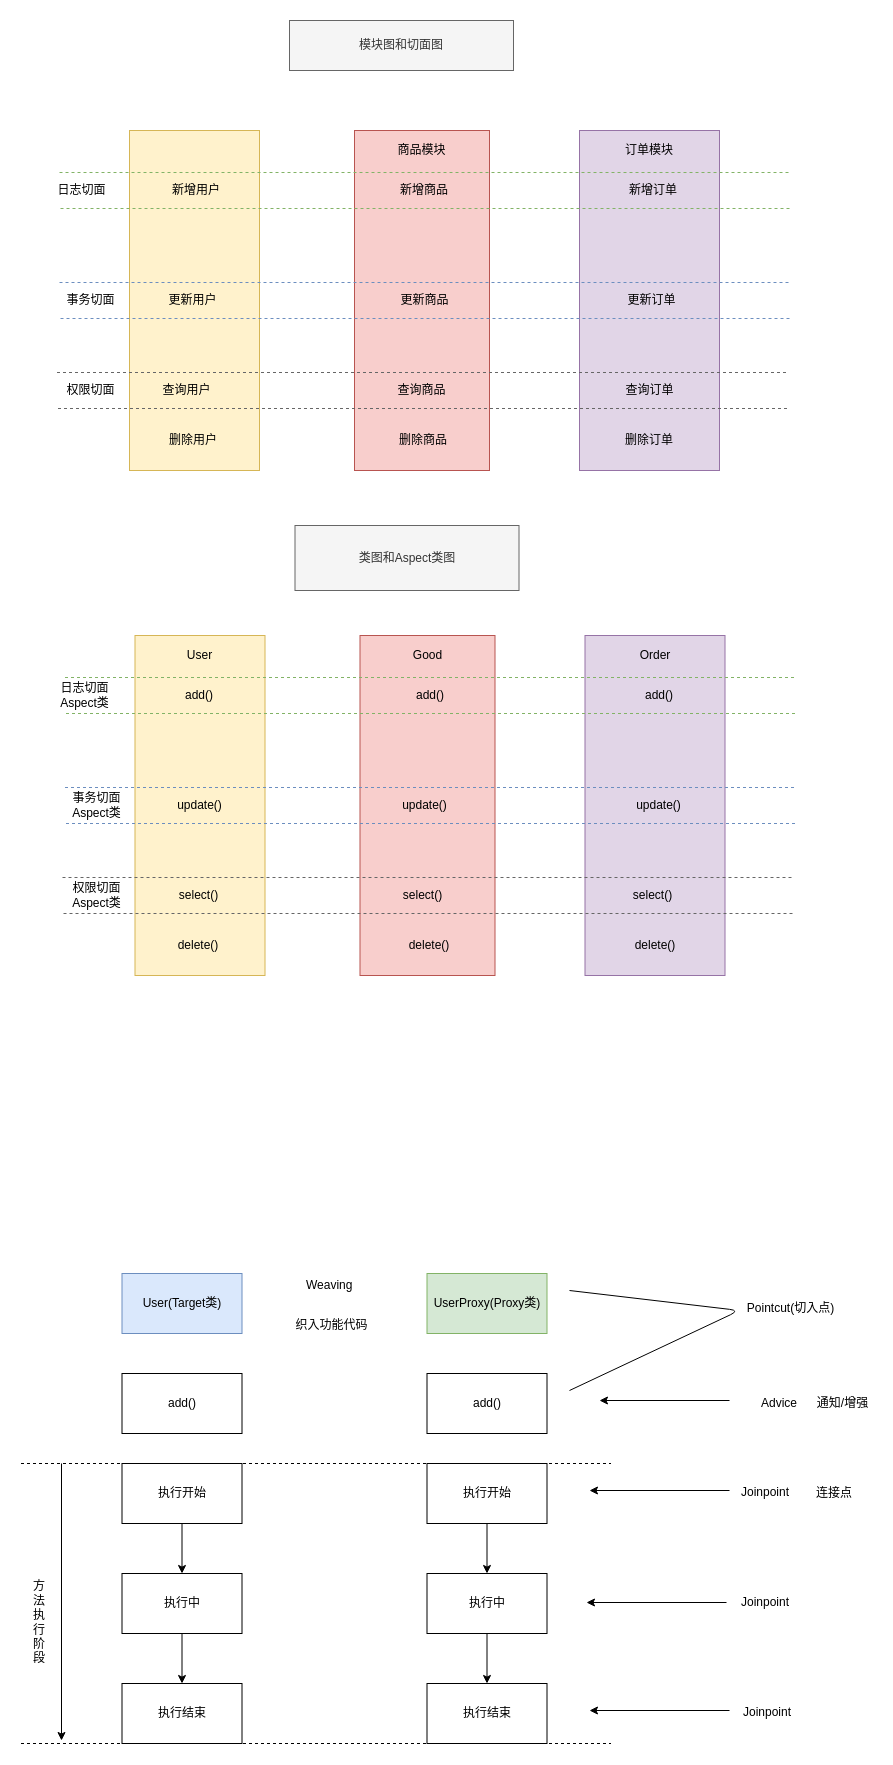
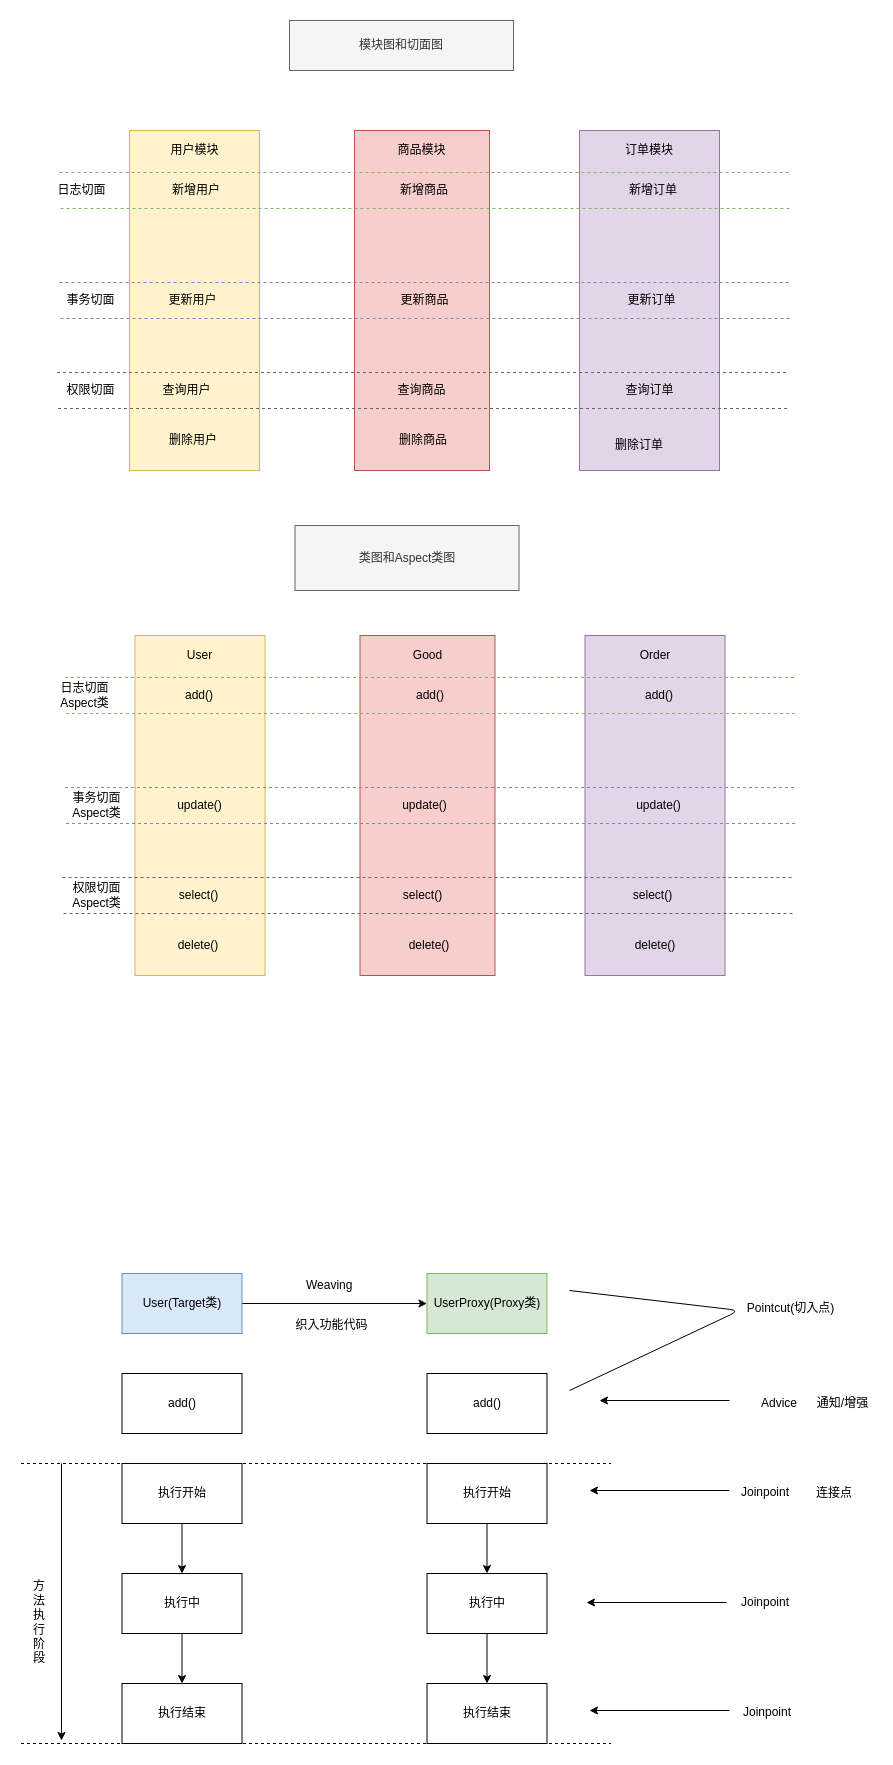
none -> (195, 151)
(650, 441) -> (640, 446)
none -> (331, 1304)
